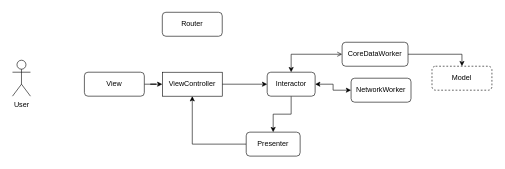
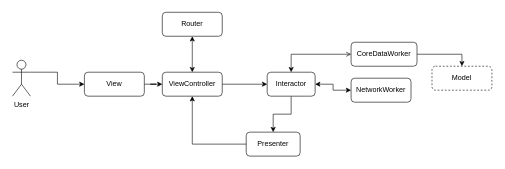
(375, 54) -> (384, 54)
none -> (192, 67)
none -> (57, 78)
(192, 84) -> (192, 84)
